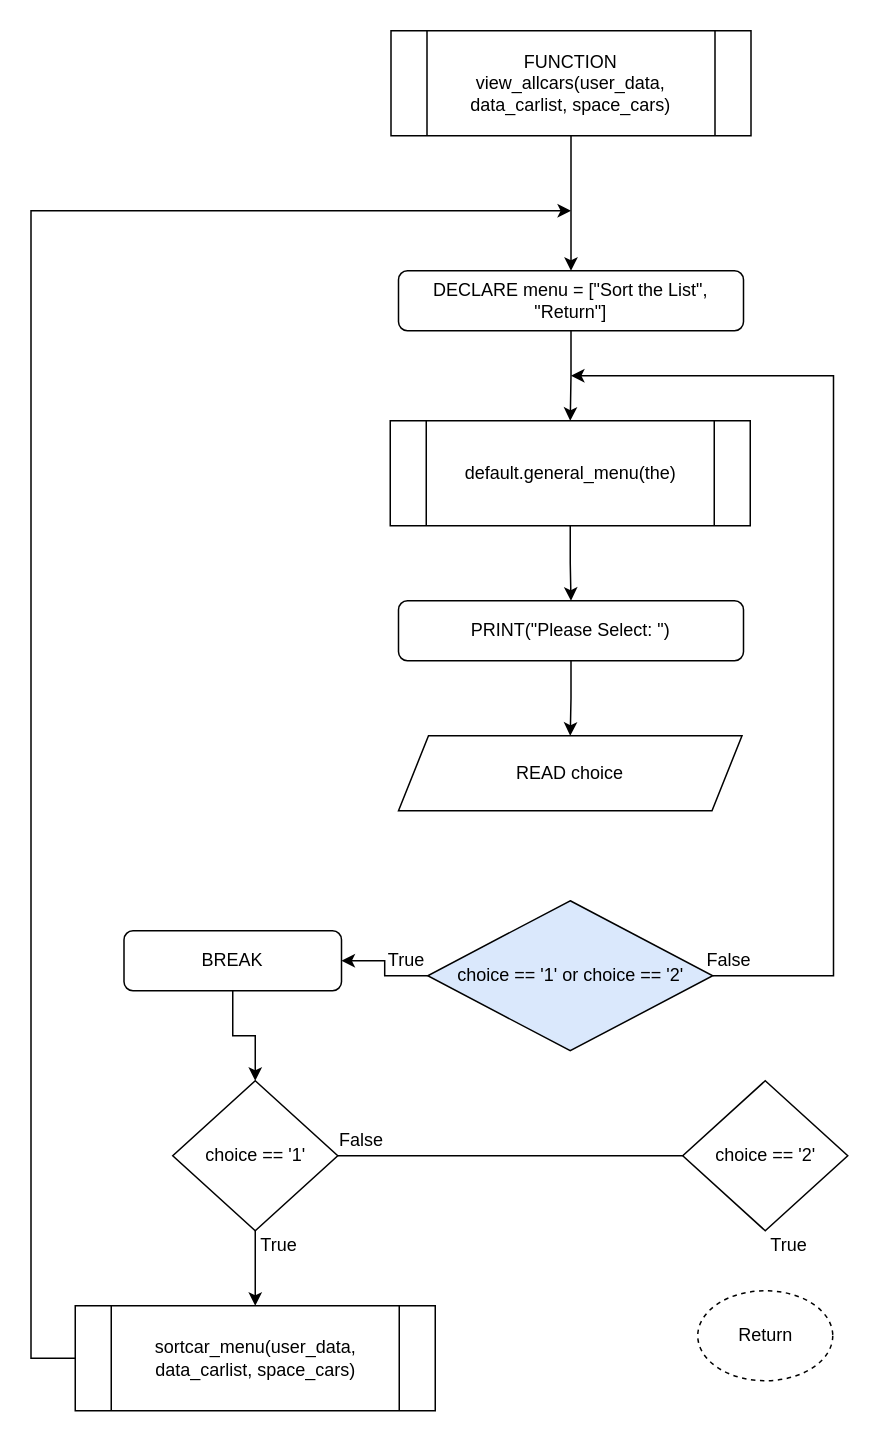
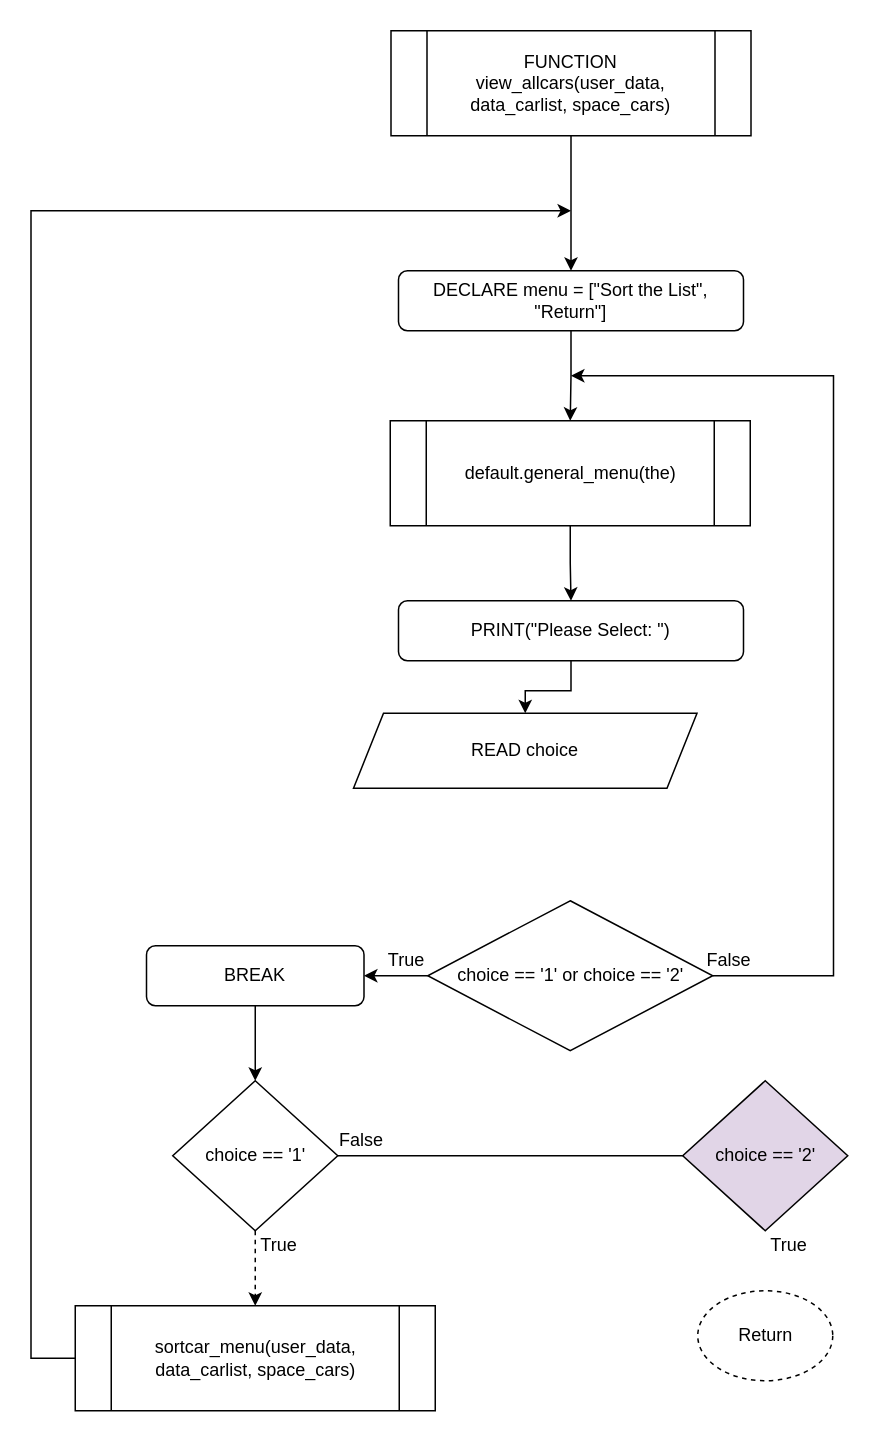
(570, 773) -> (525, 751)
(233, 961) -> (255, 976)
(570, 976) -> (570, 976)
(765, 1156) -> (765, 1156)
(255, 1264) -> (255, 1264)
